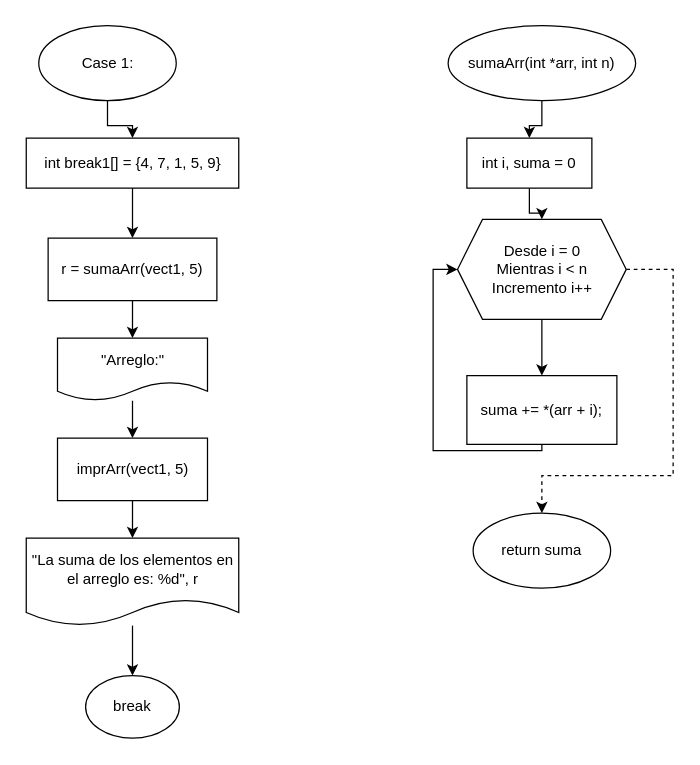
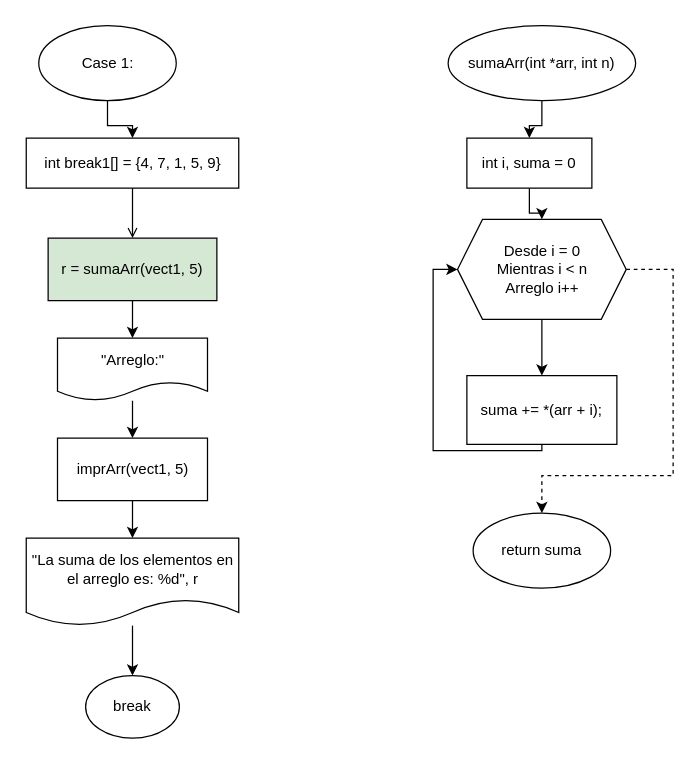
(133, 228) -> (133, 230)
(133, 269) -> (133, 269)
(543, 269) -> (543, 269)
